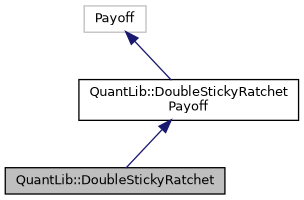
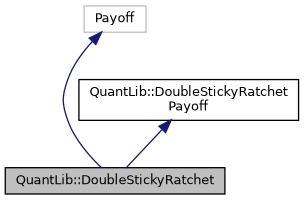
(153, 61) -> (64, 107)
